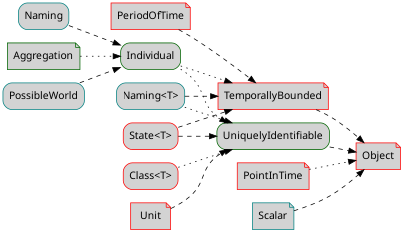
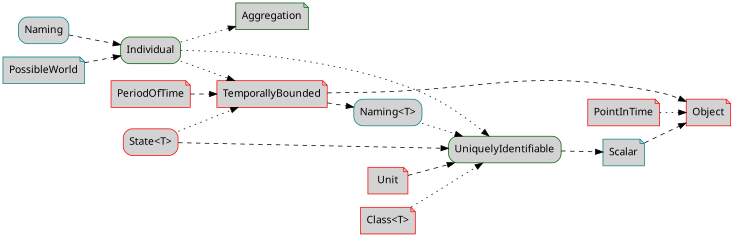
(97, 56) -> (205, 35)
(44, 96) -> (44, 70)
(198, 96) -> (337, 104)
(202, 120) -> (205, 121)
(339, 149) -> (578, 151)
(151, 176) -> (388, 221)
